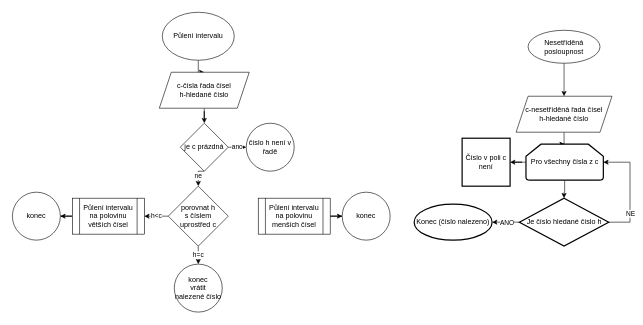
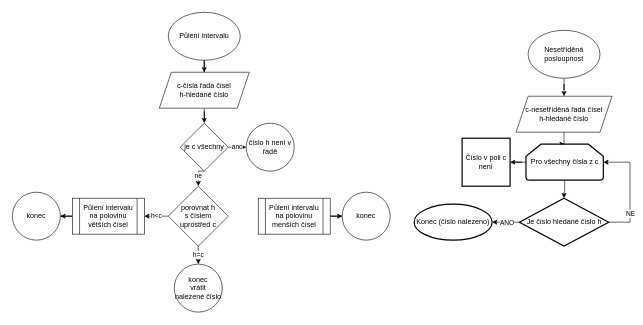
(198, 36) -> (204, 36)
(564, 47) -> (564, 54)
(204, 147) -> (204, 147)
